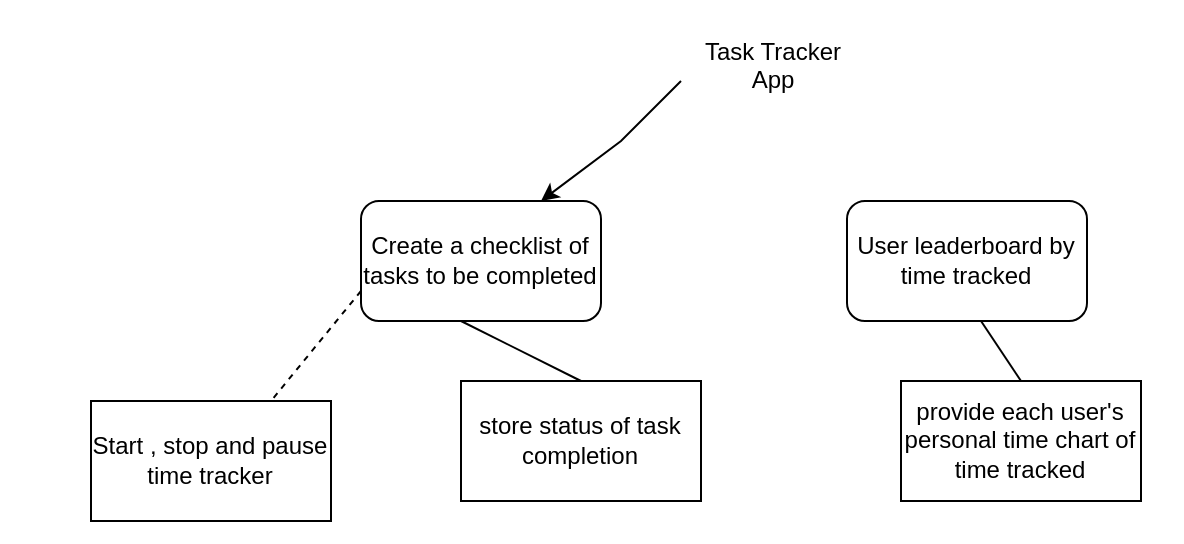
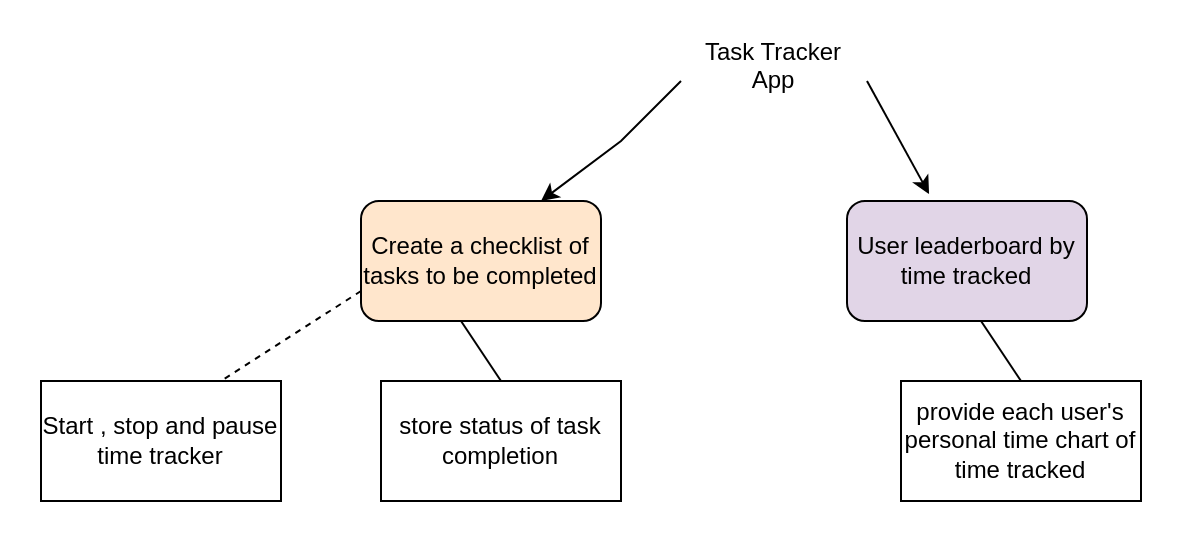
none -> (895, 132)
(481, 261) -> (481, 261)
(967, 261) -> (967, 261)
(581, 441) -> (501, 441)
(211, 461) -> (161, 441)
